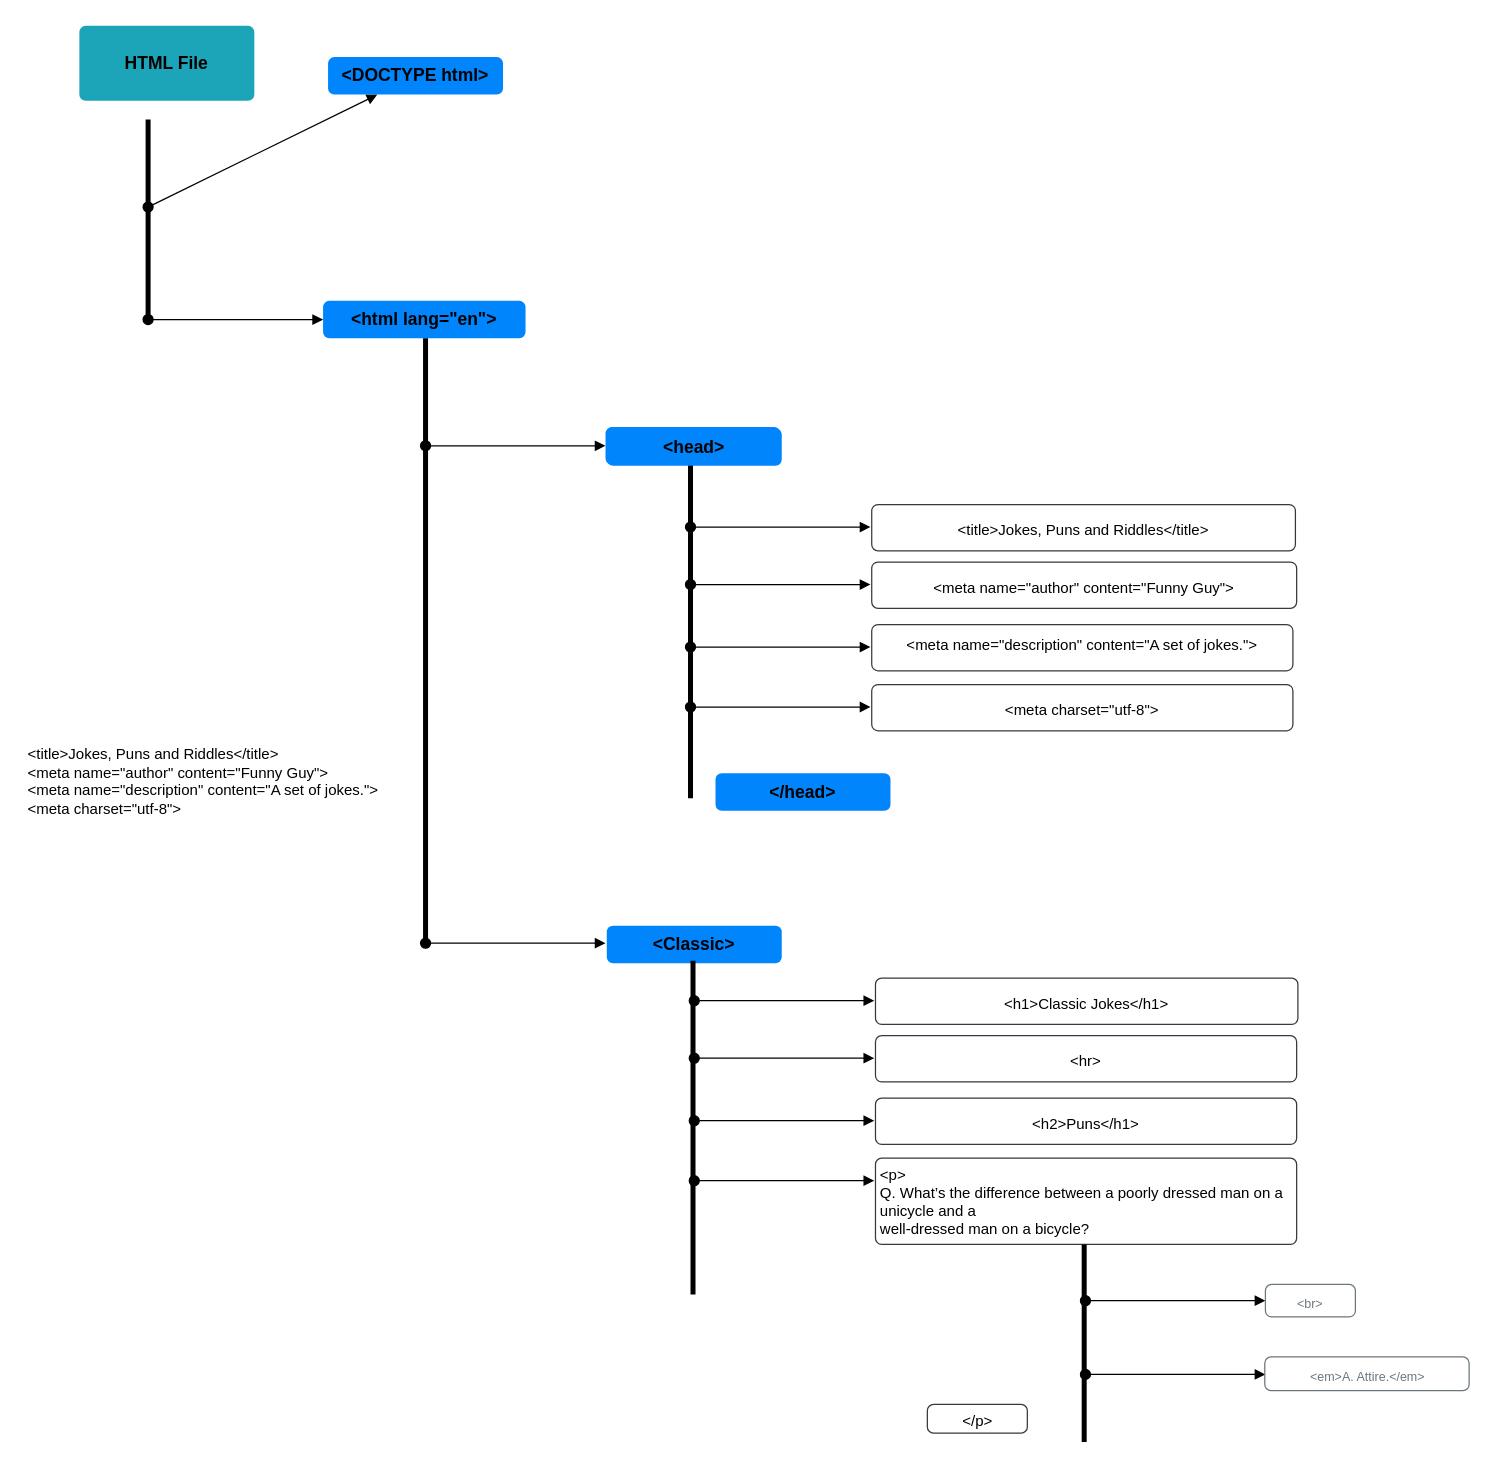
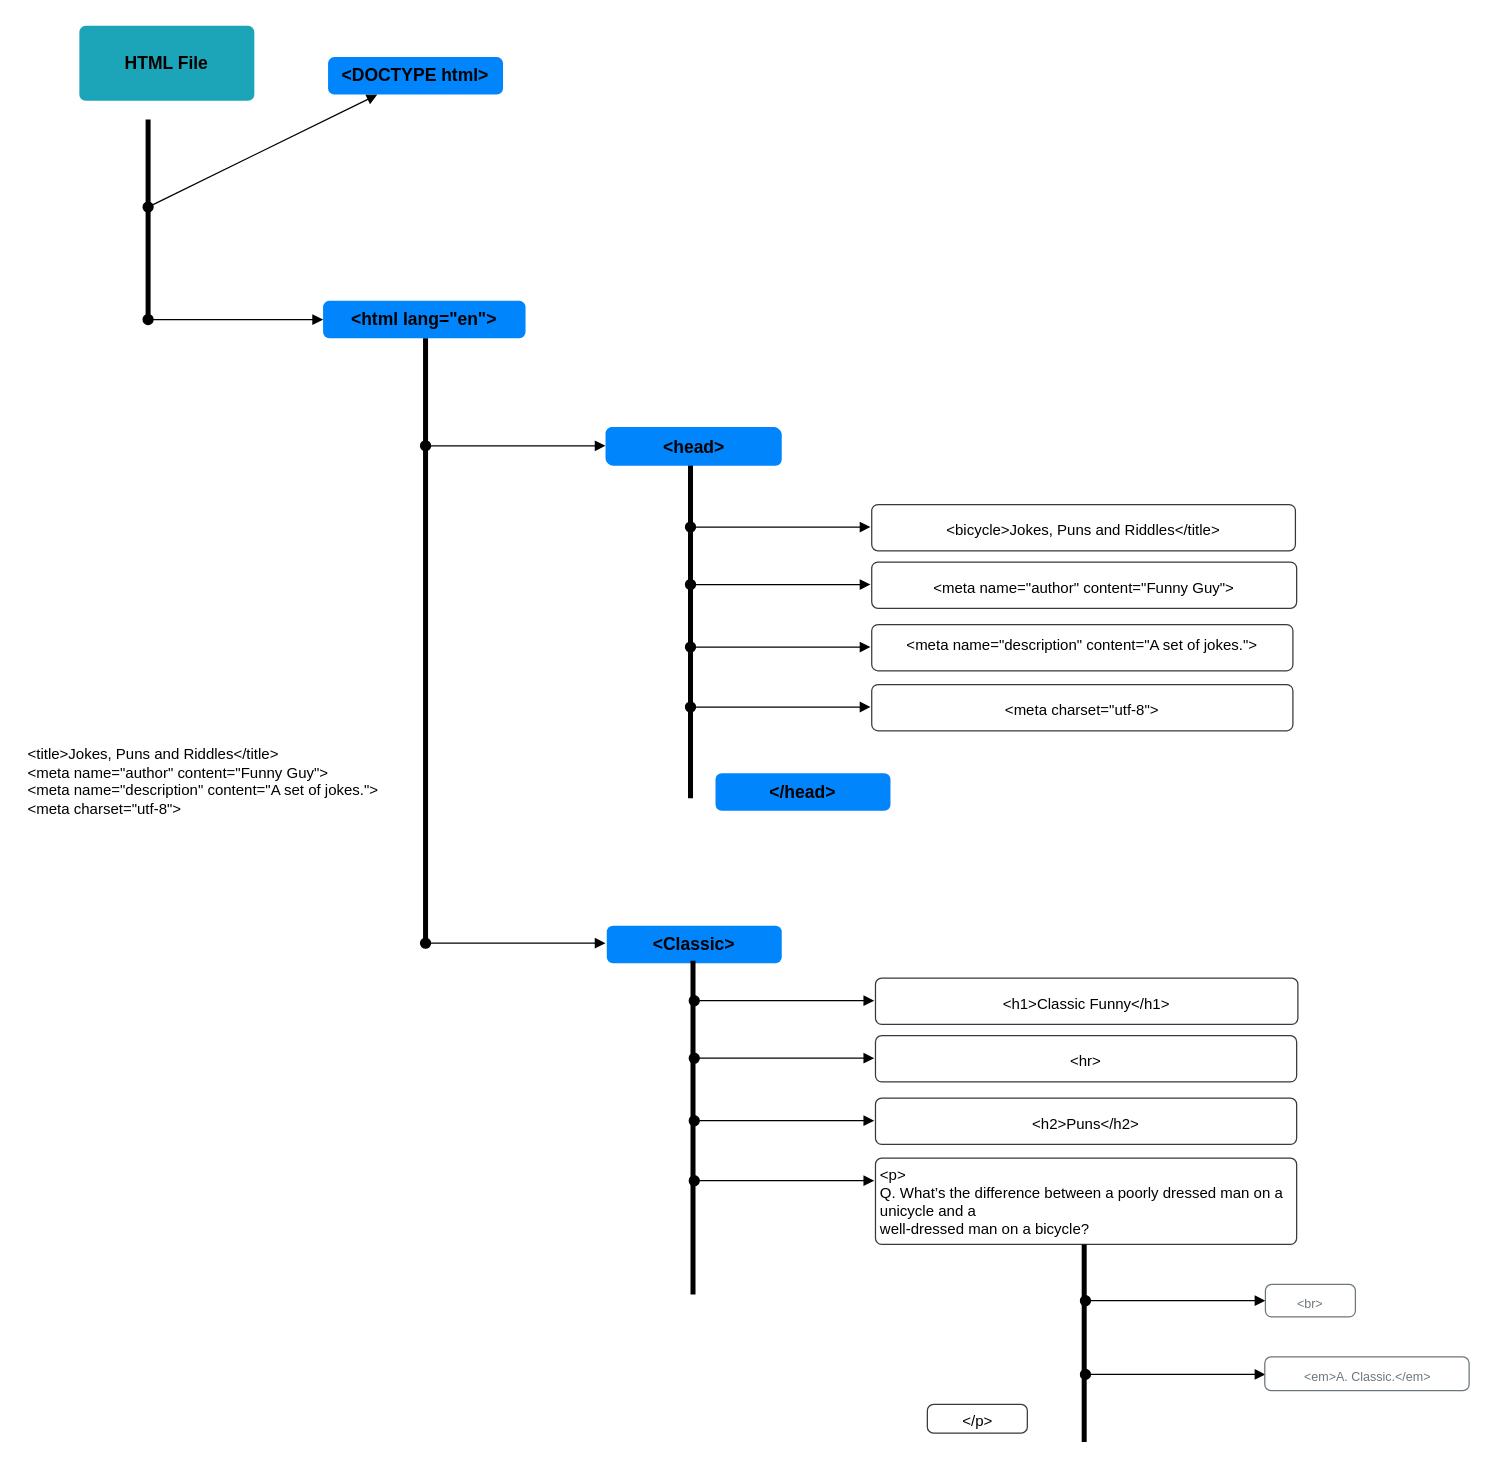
(1084, 528) -> (1084, 528)
(1087, 1002) -> (1087, 1002)
(1086, 1122) -> (1086, 1122)
(1368, 1374) -> (1368, 1374)
